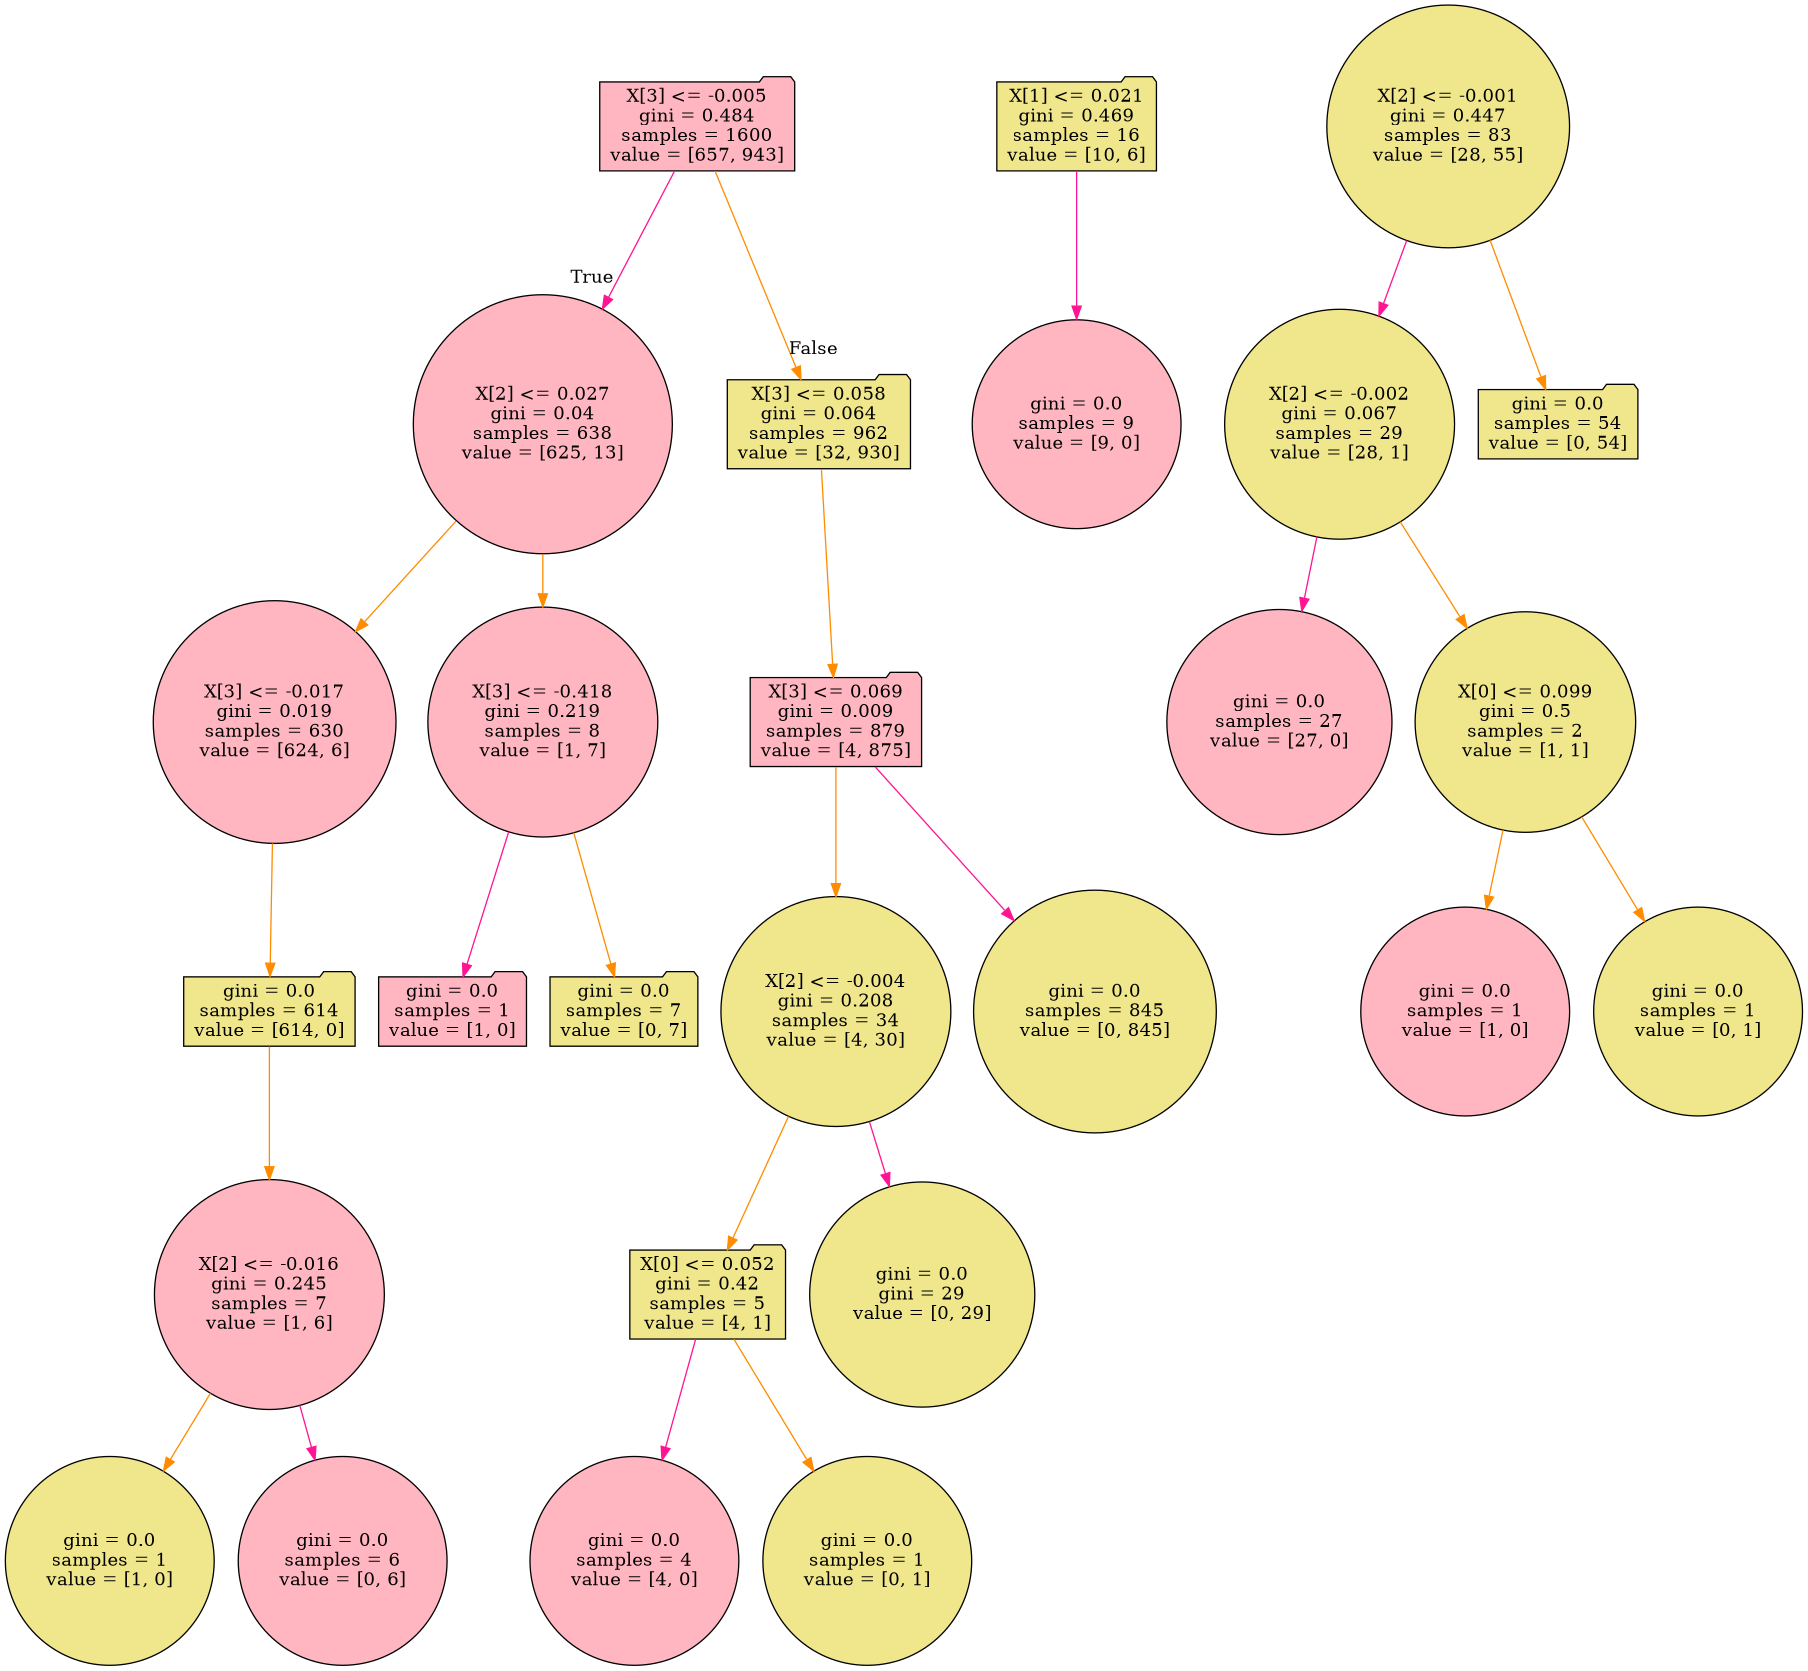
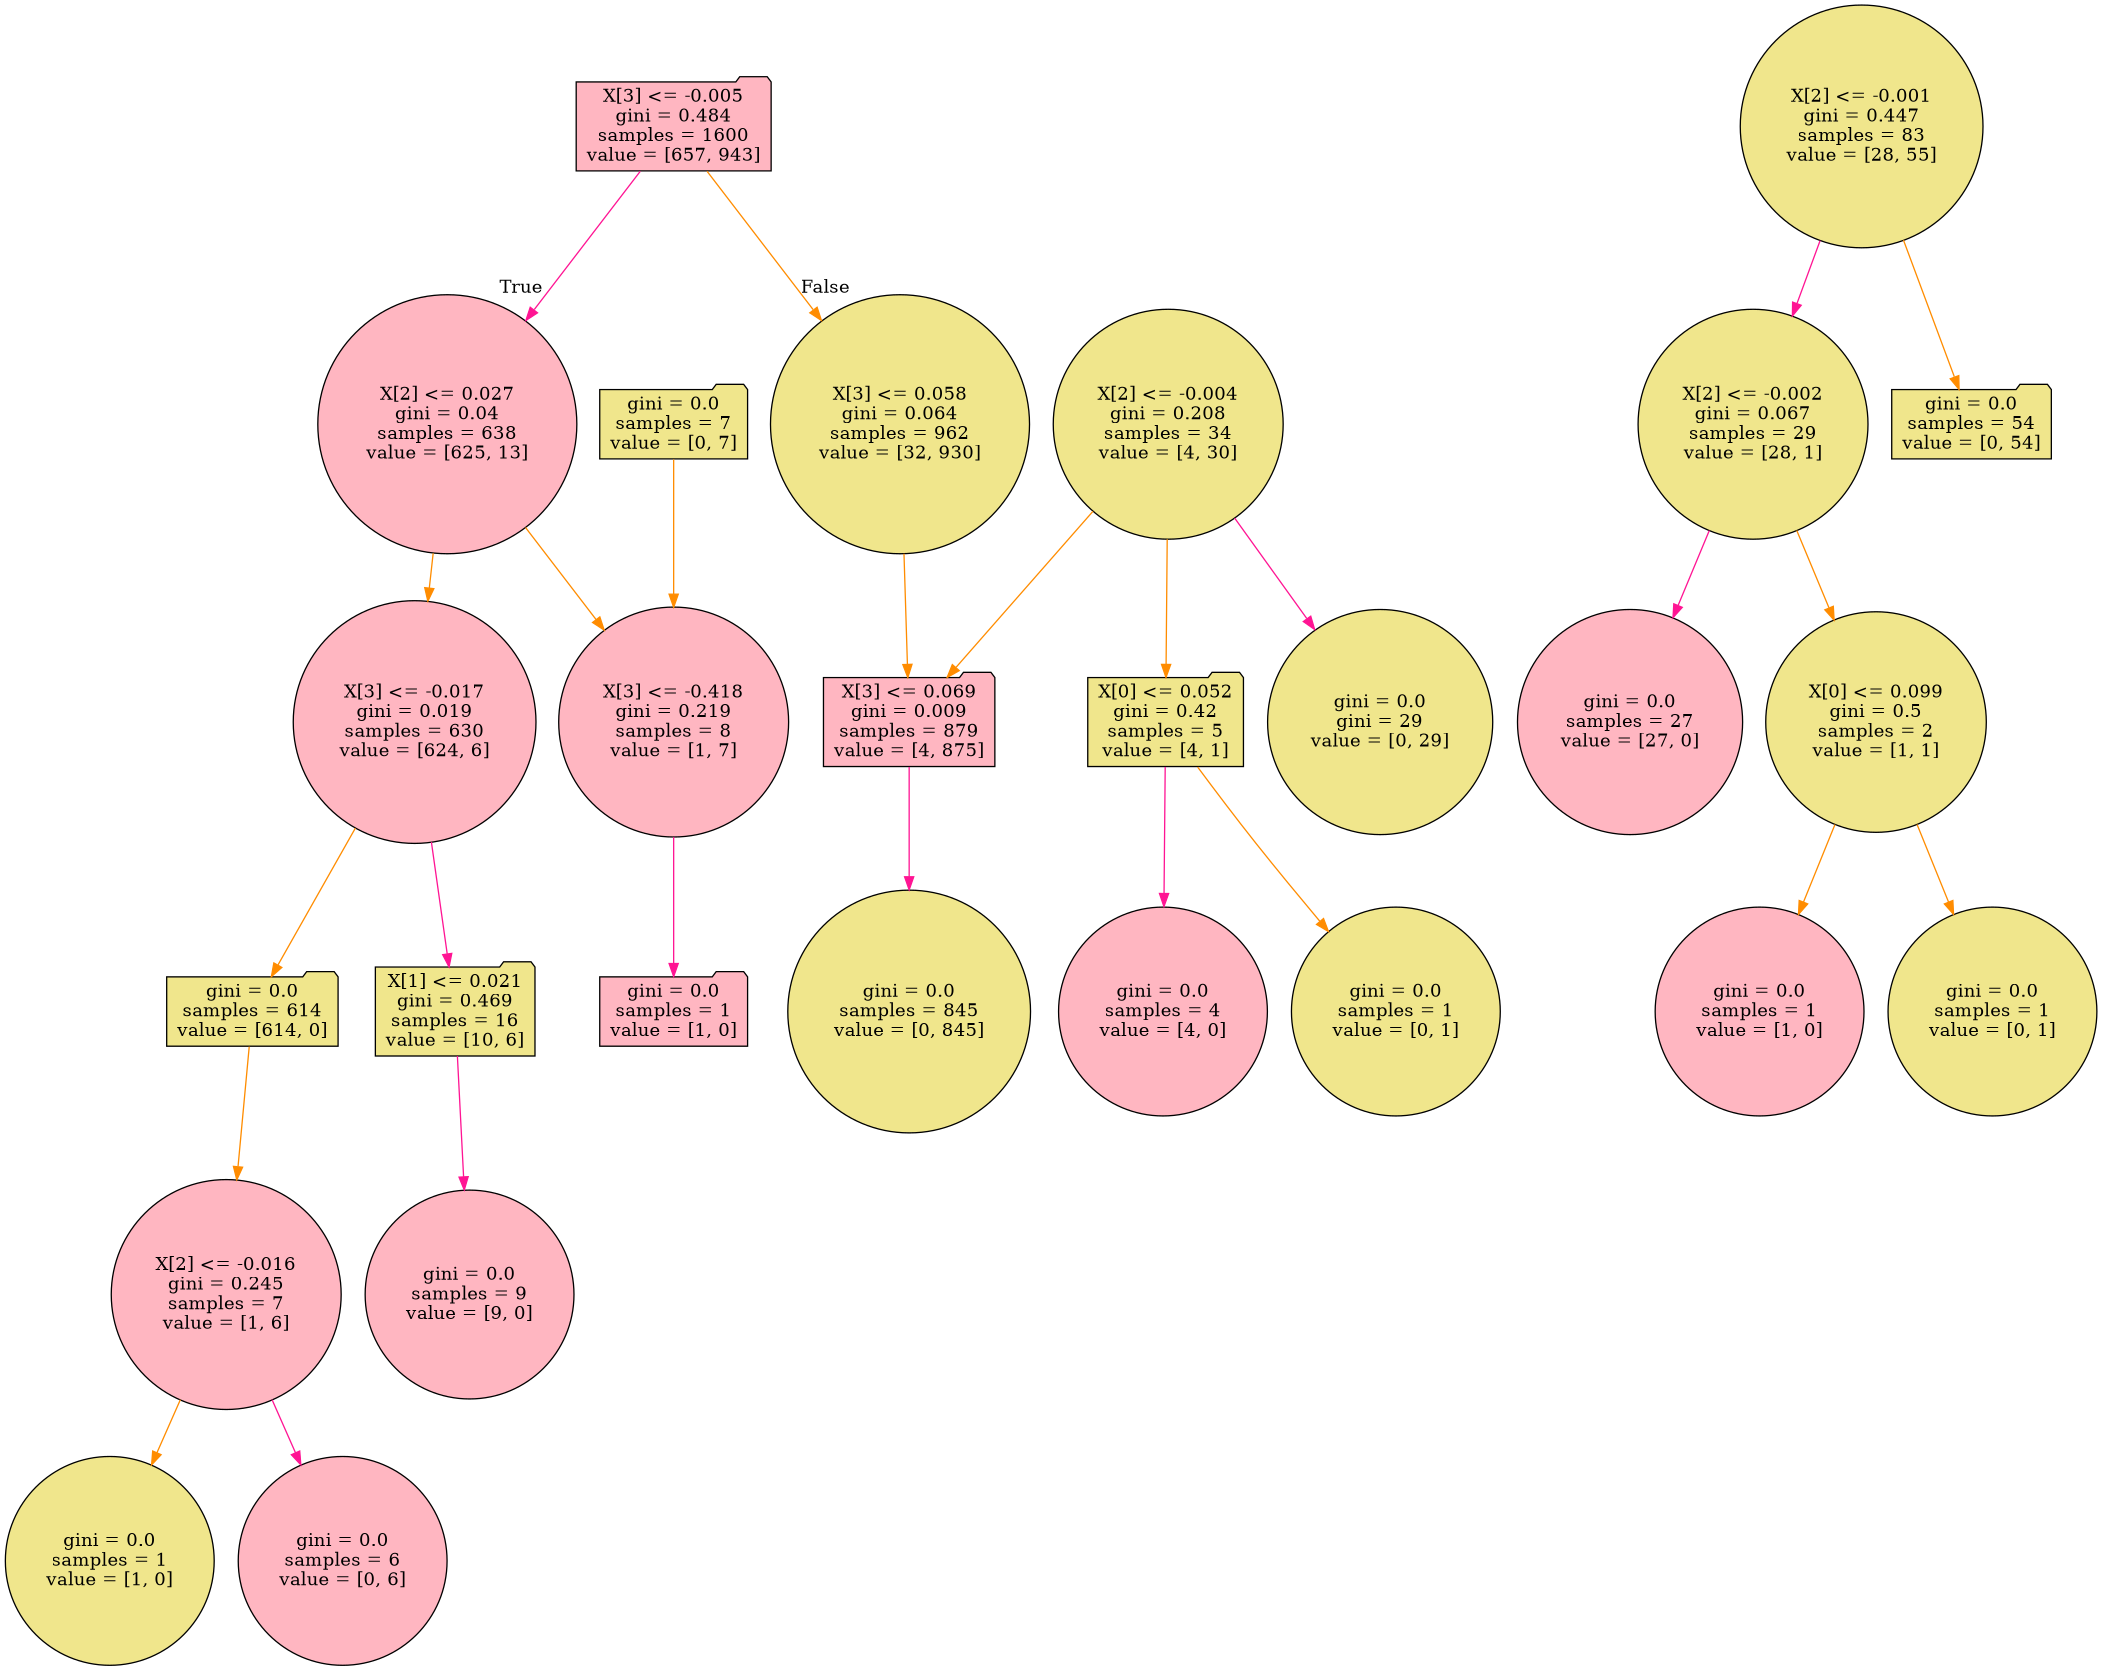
(819, 424) -> (900, 424)
(836, 825) -> (1024, 589)
none -> (439, 898)
(592, 898) -> (674, 527)
